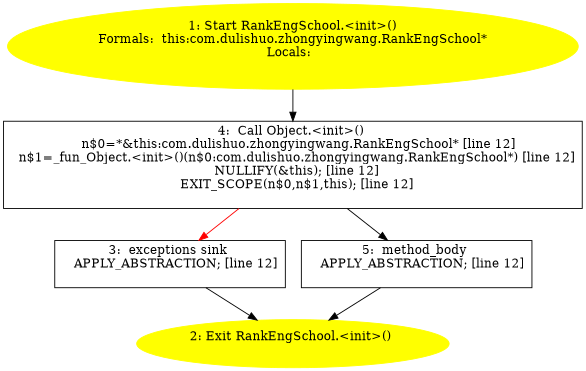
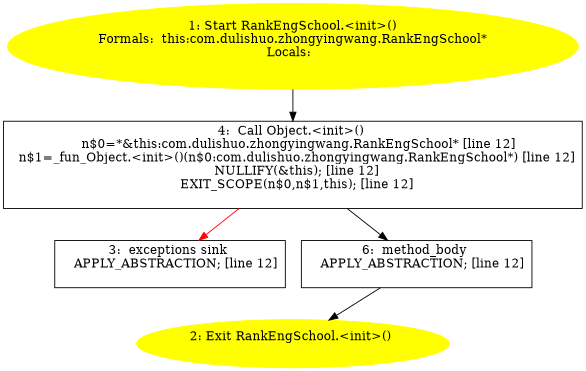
(417, 264) -> (417, 264)
(228, 302) -> none
